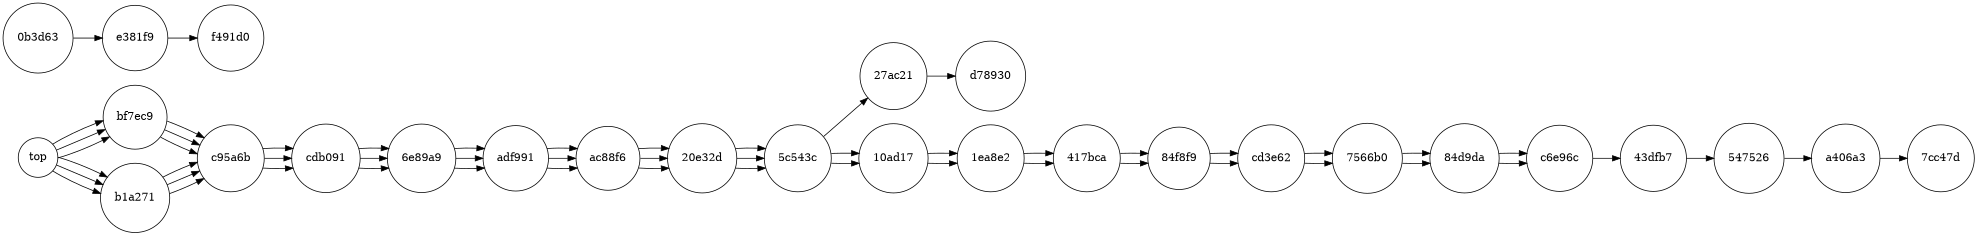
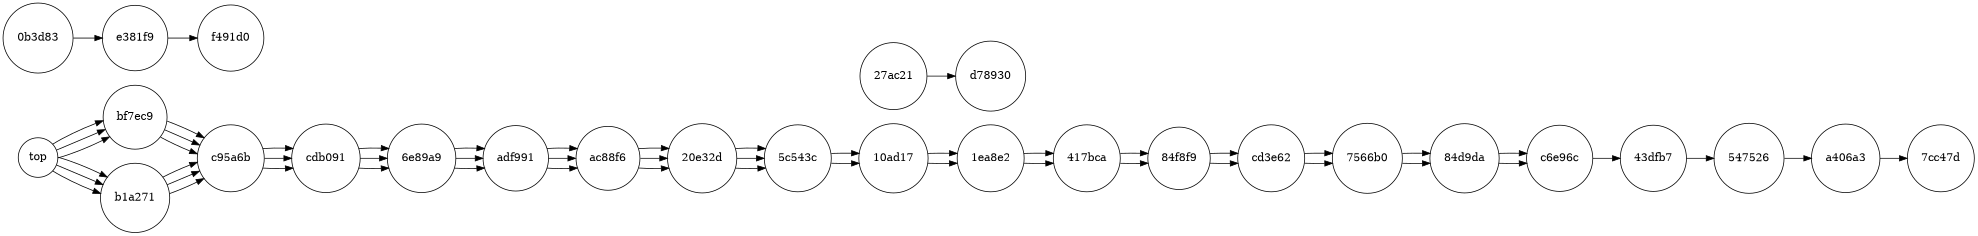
(38, 38) -> (38, 38)
(843, 120) -> none
